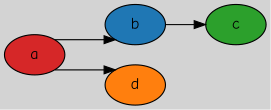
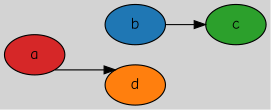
(80, 40) -> none
